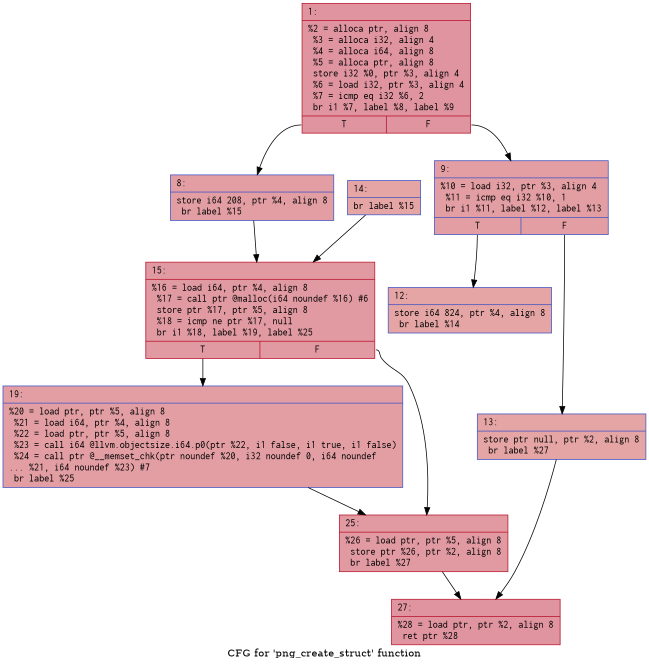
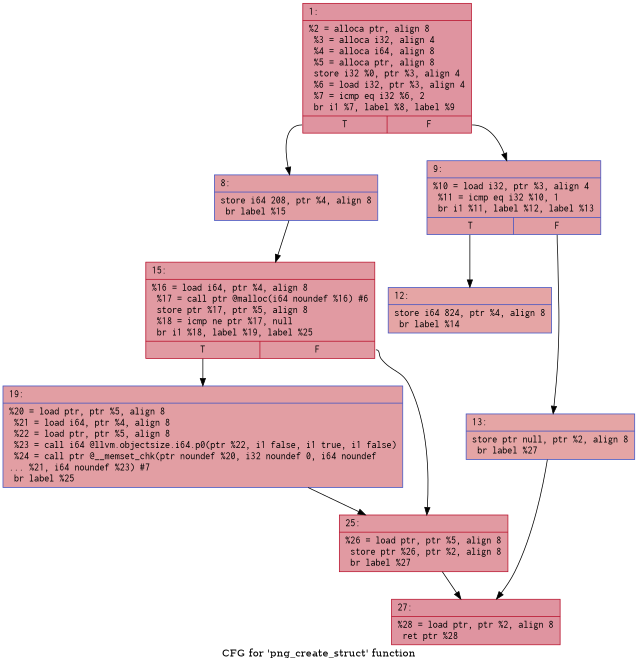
(384, 198) -> none
